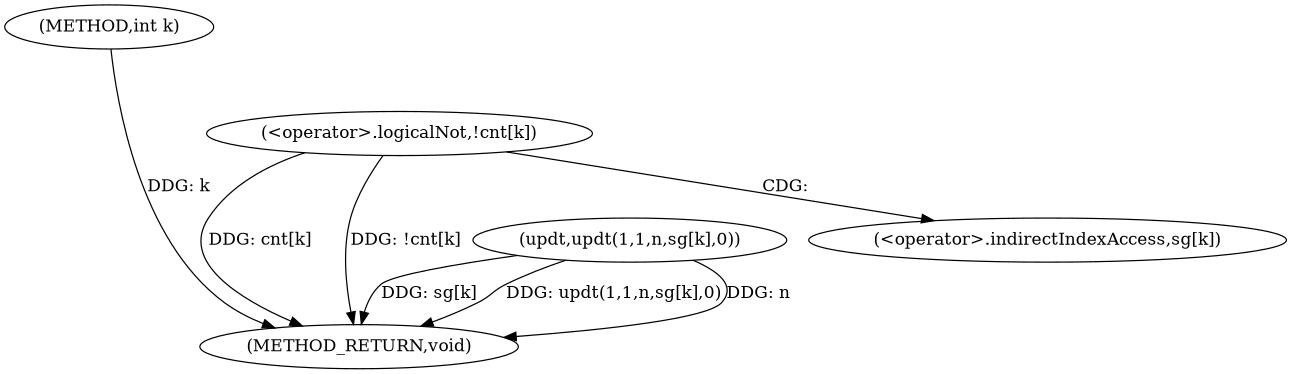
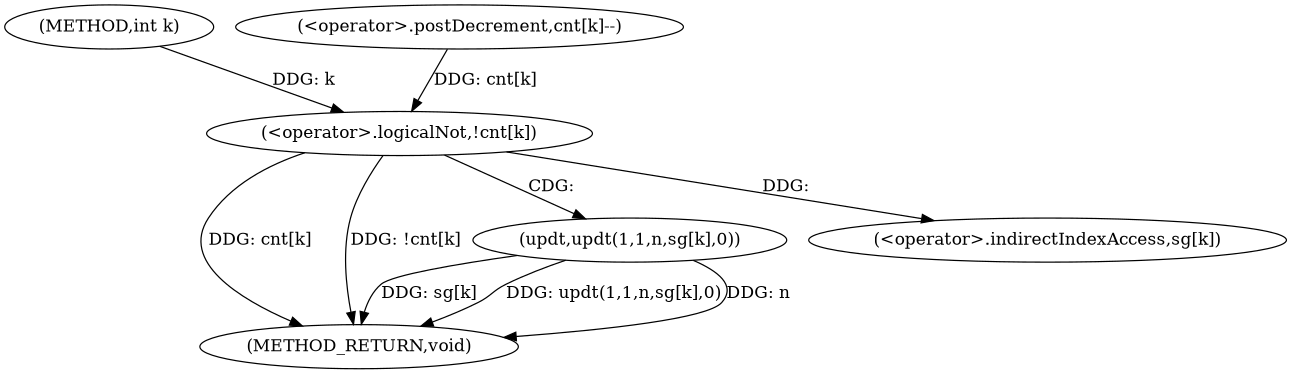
none -> (460, 27)
none -> (509, 184)
(788, 187) -> (788, 187)
(152, 208) -> (246, 77)
